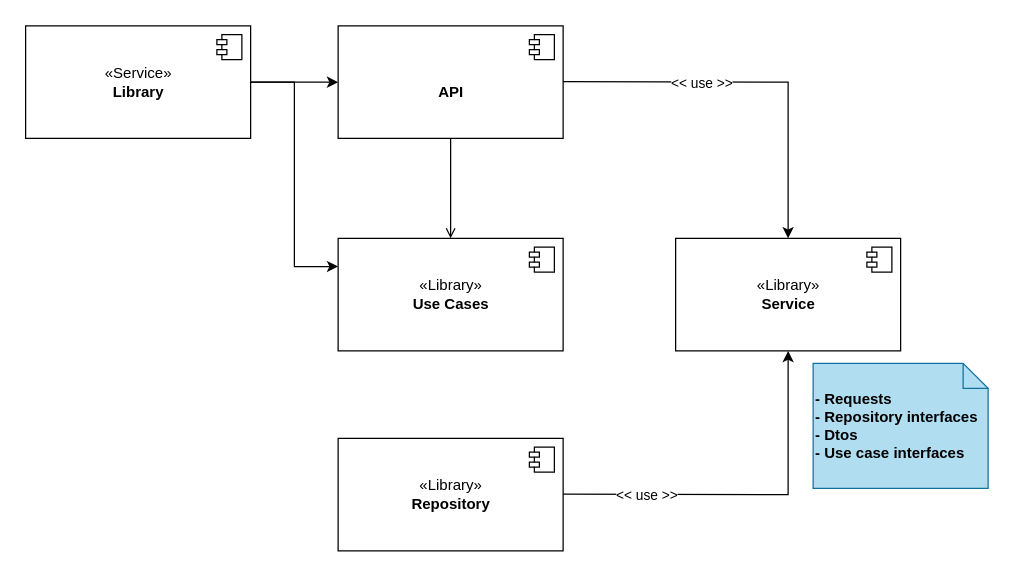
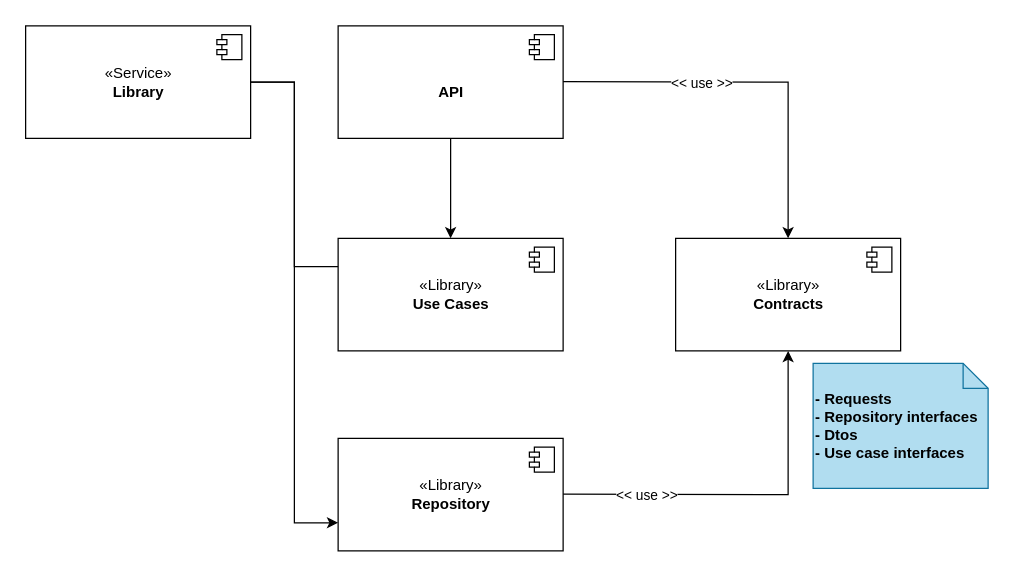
(313, 82) -> none
(451, 230) -> (451, 228)
(328, 266) -> (331, 266)
(789, 294) -> (789, 294)
none -> (294, 413)
